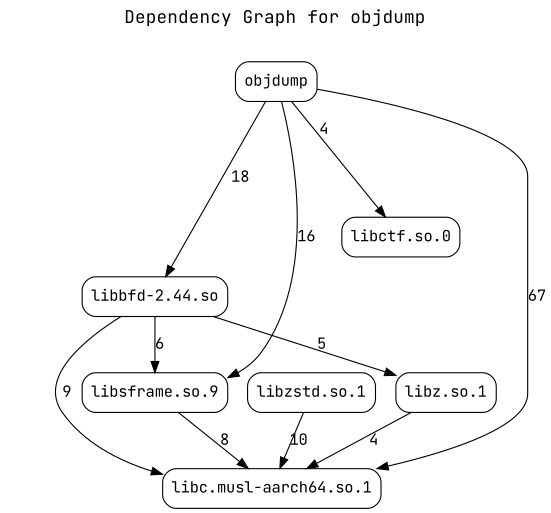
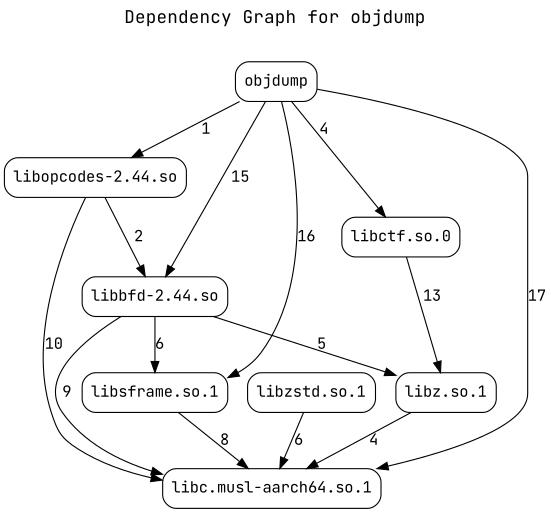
none -> (95, 178)
(240, 178) -> (240, 178)
(537, 297) -> (537, 297)
none -> (422, 309)
(155, 393) -> (155, 393)
(299, 441) -> (299, 441)
